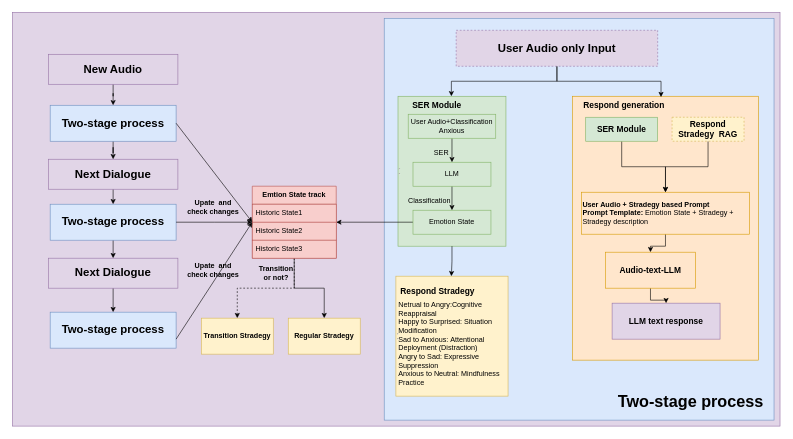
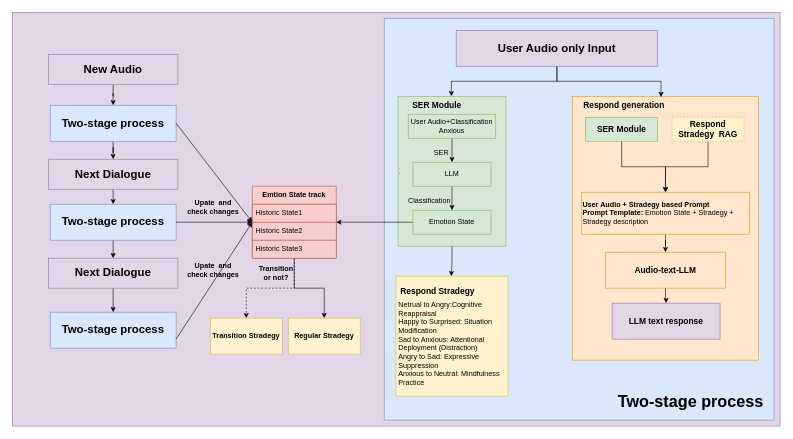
(557, 48) -> (557, 48)
(651, 270) -> (666, 270)
(237, 336) -> (246, 336)
